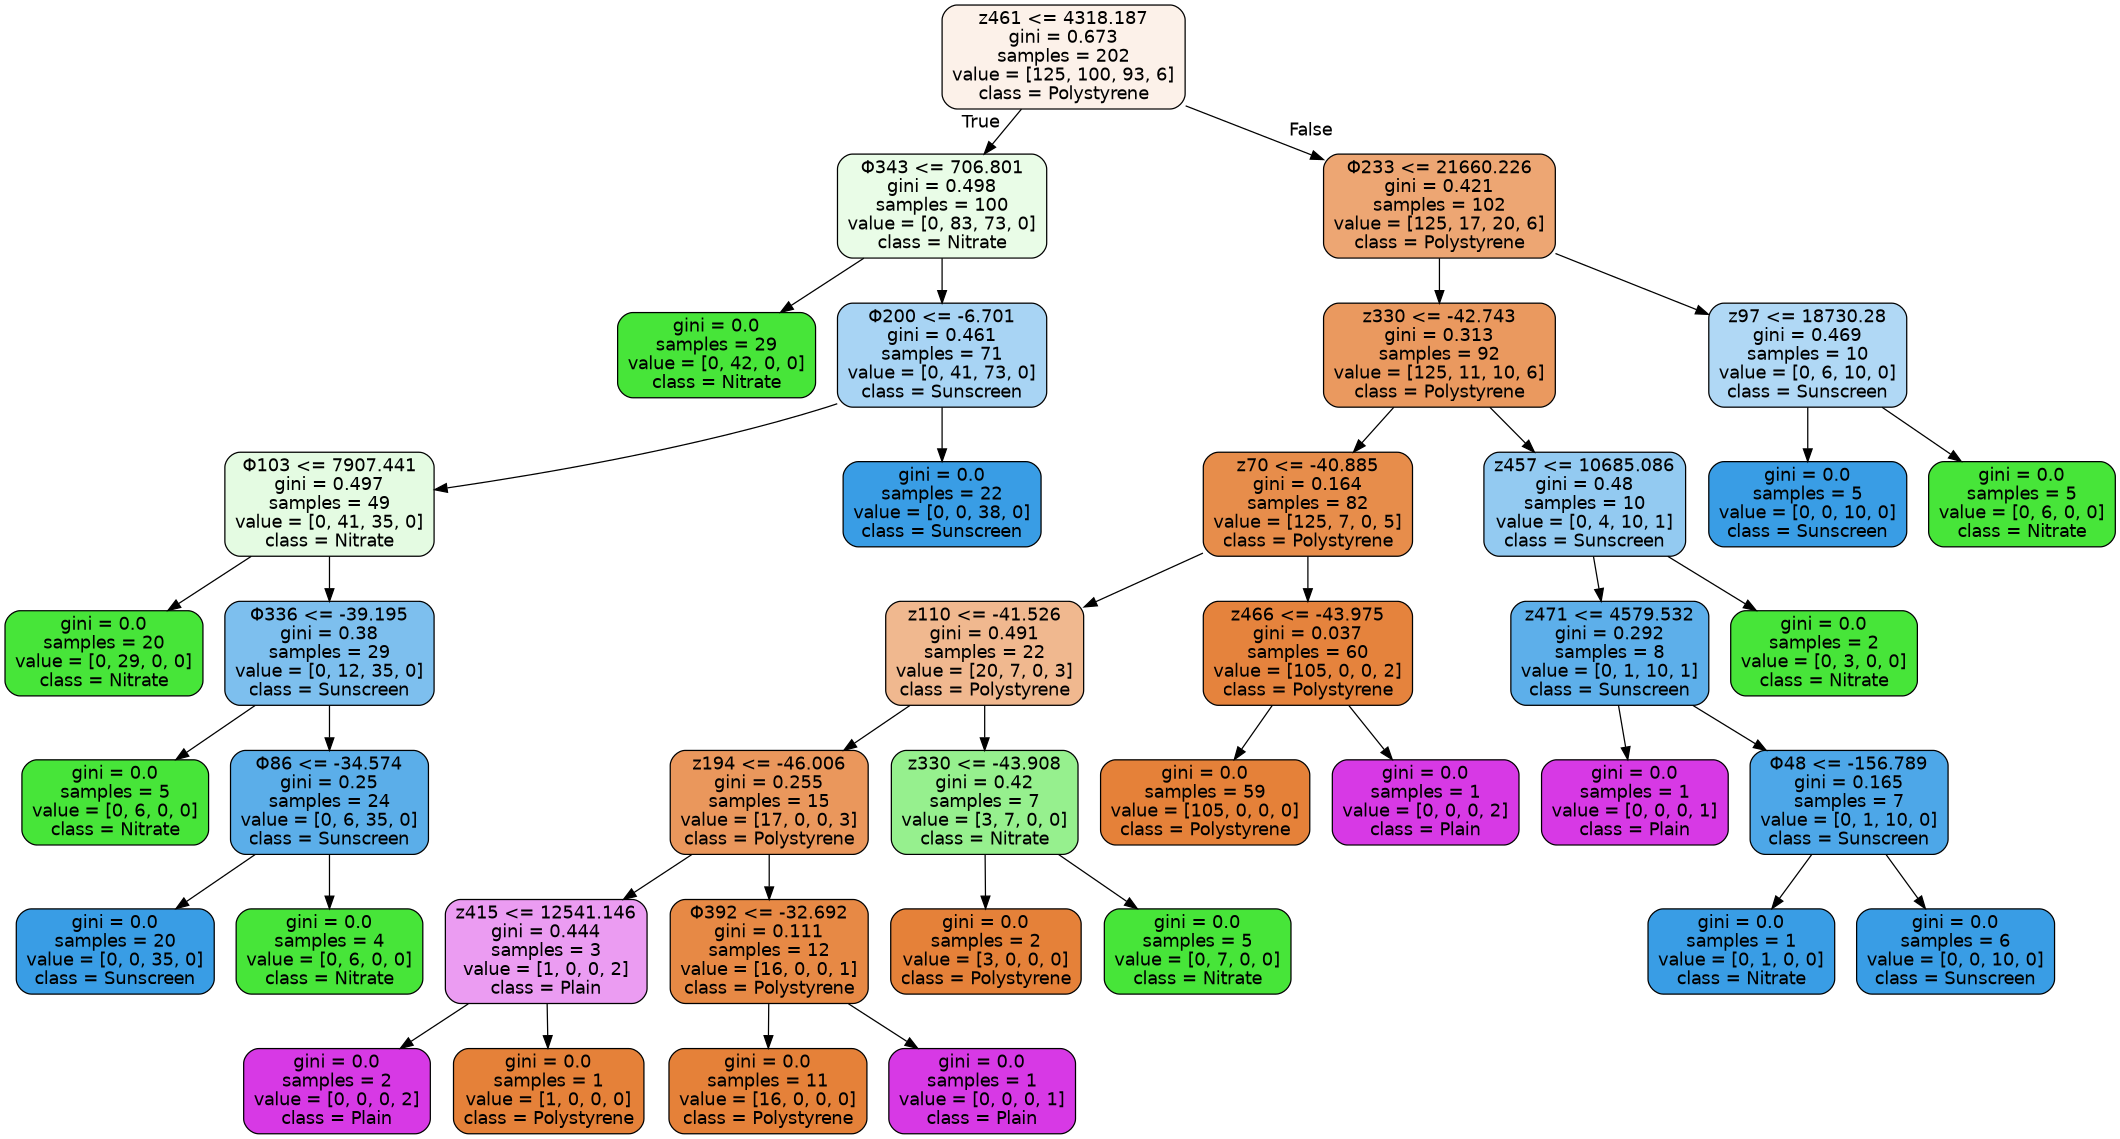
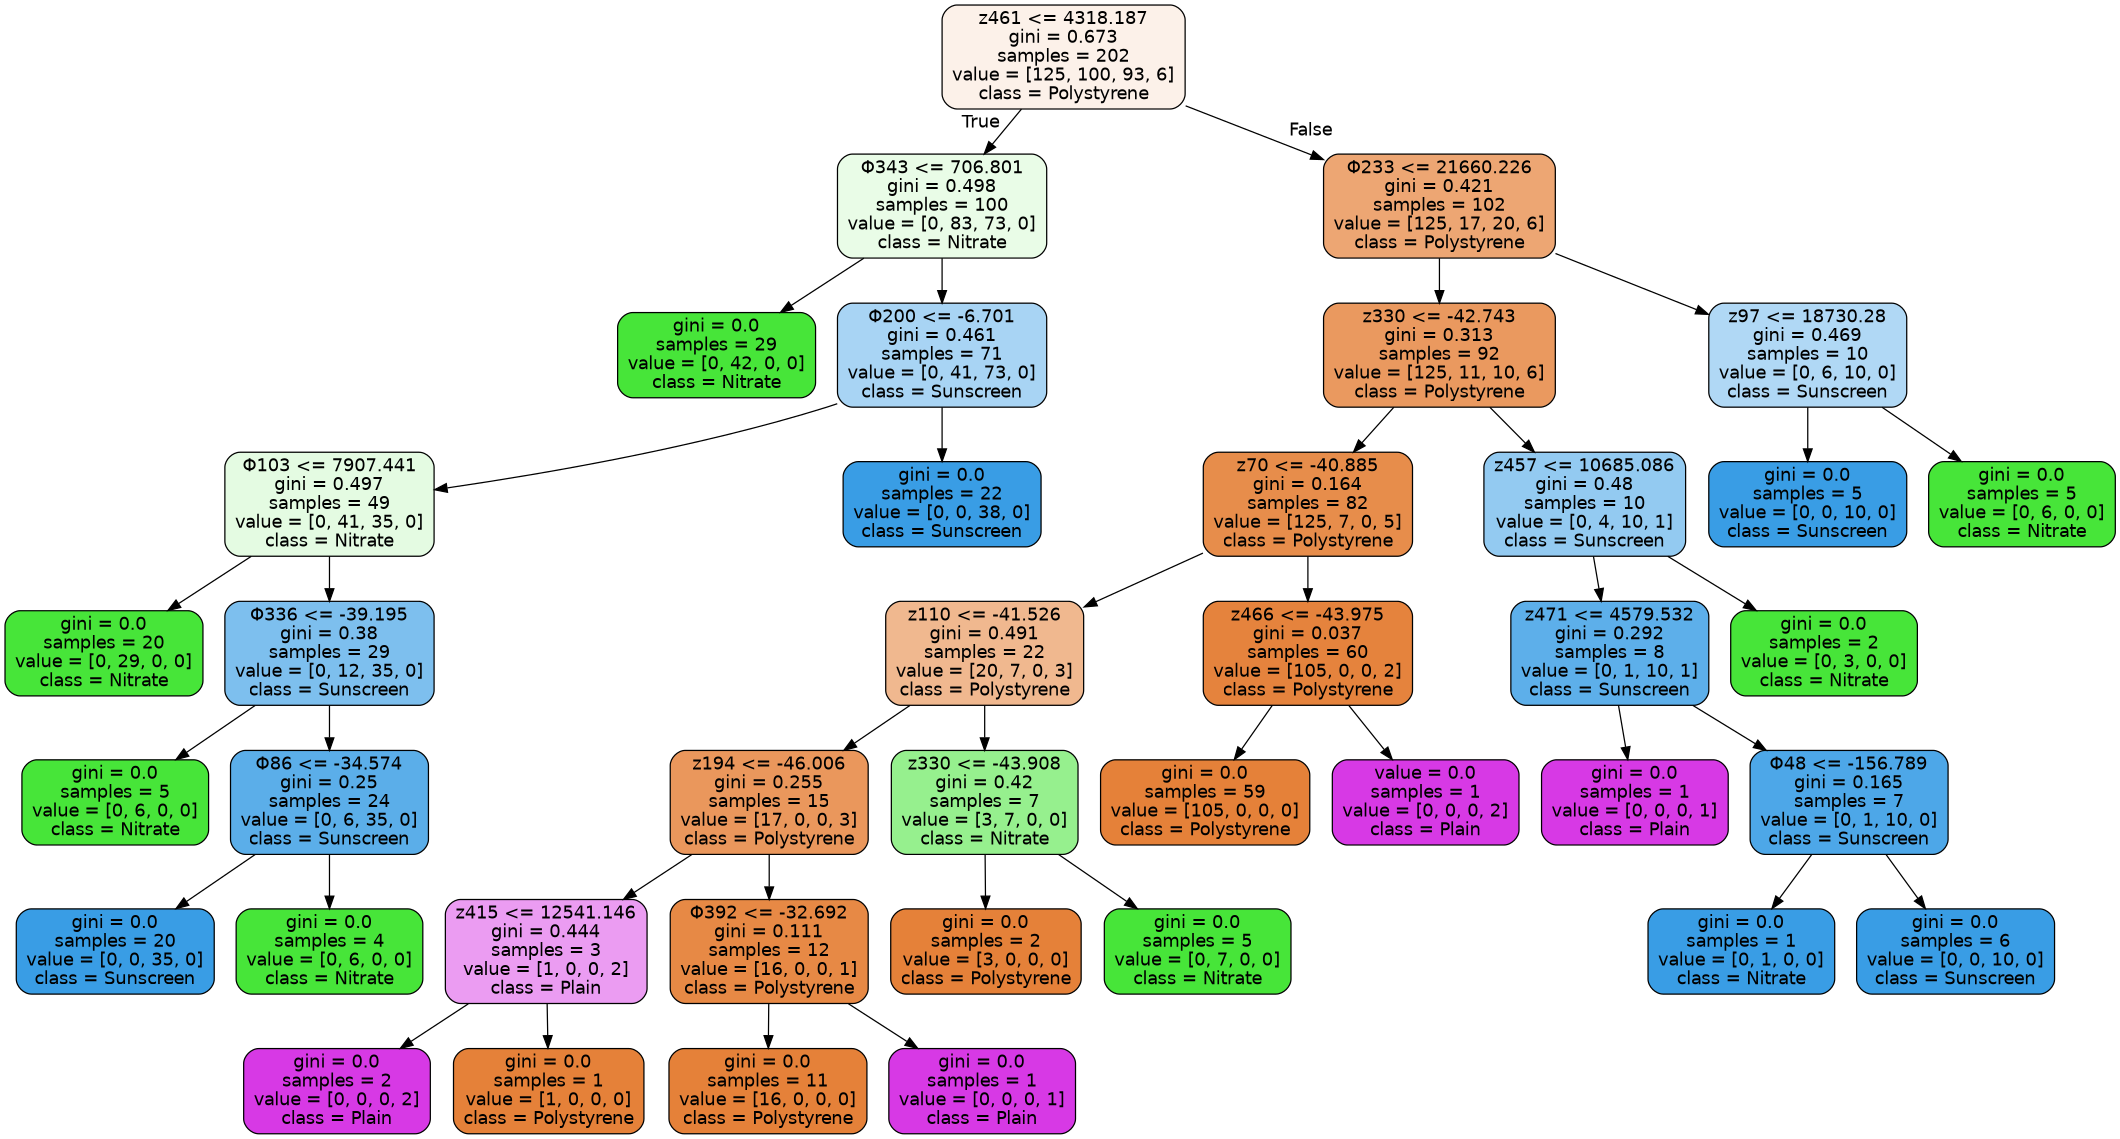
(1426, 802) -> (1426, 802)
